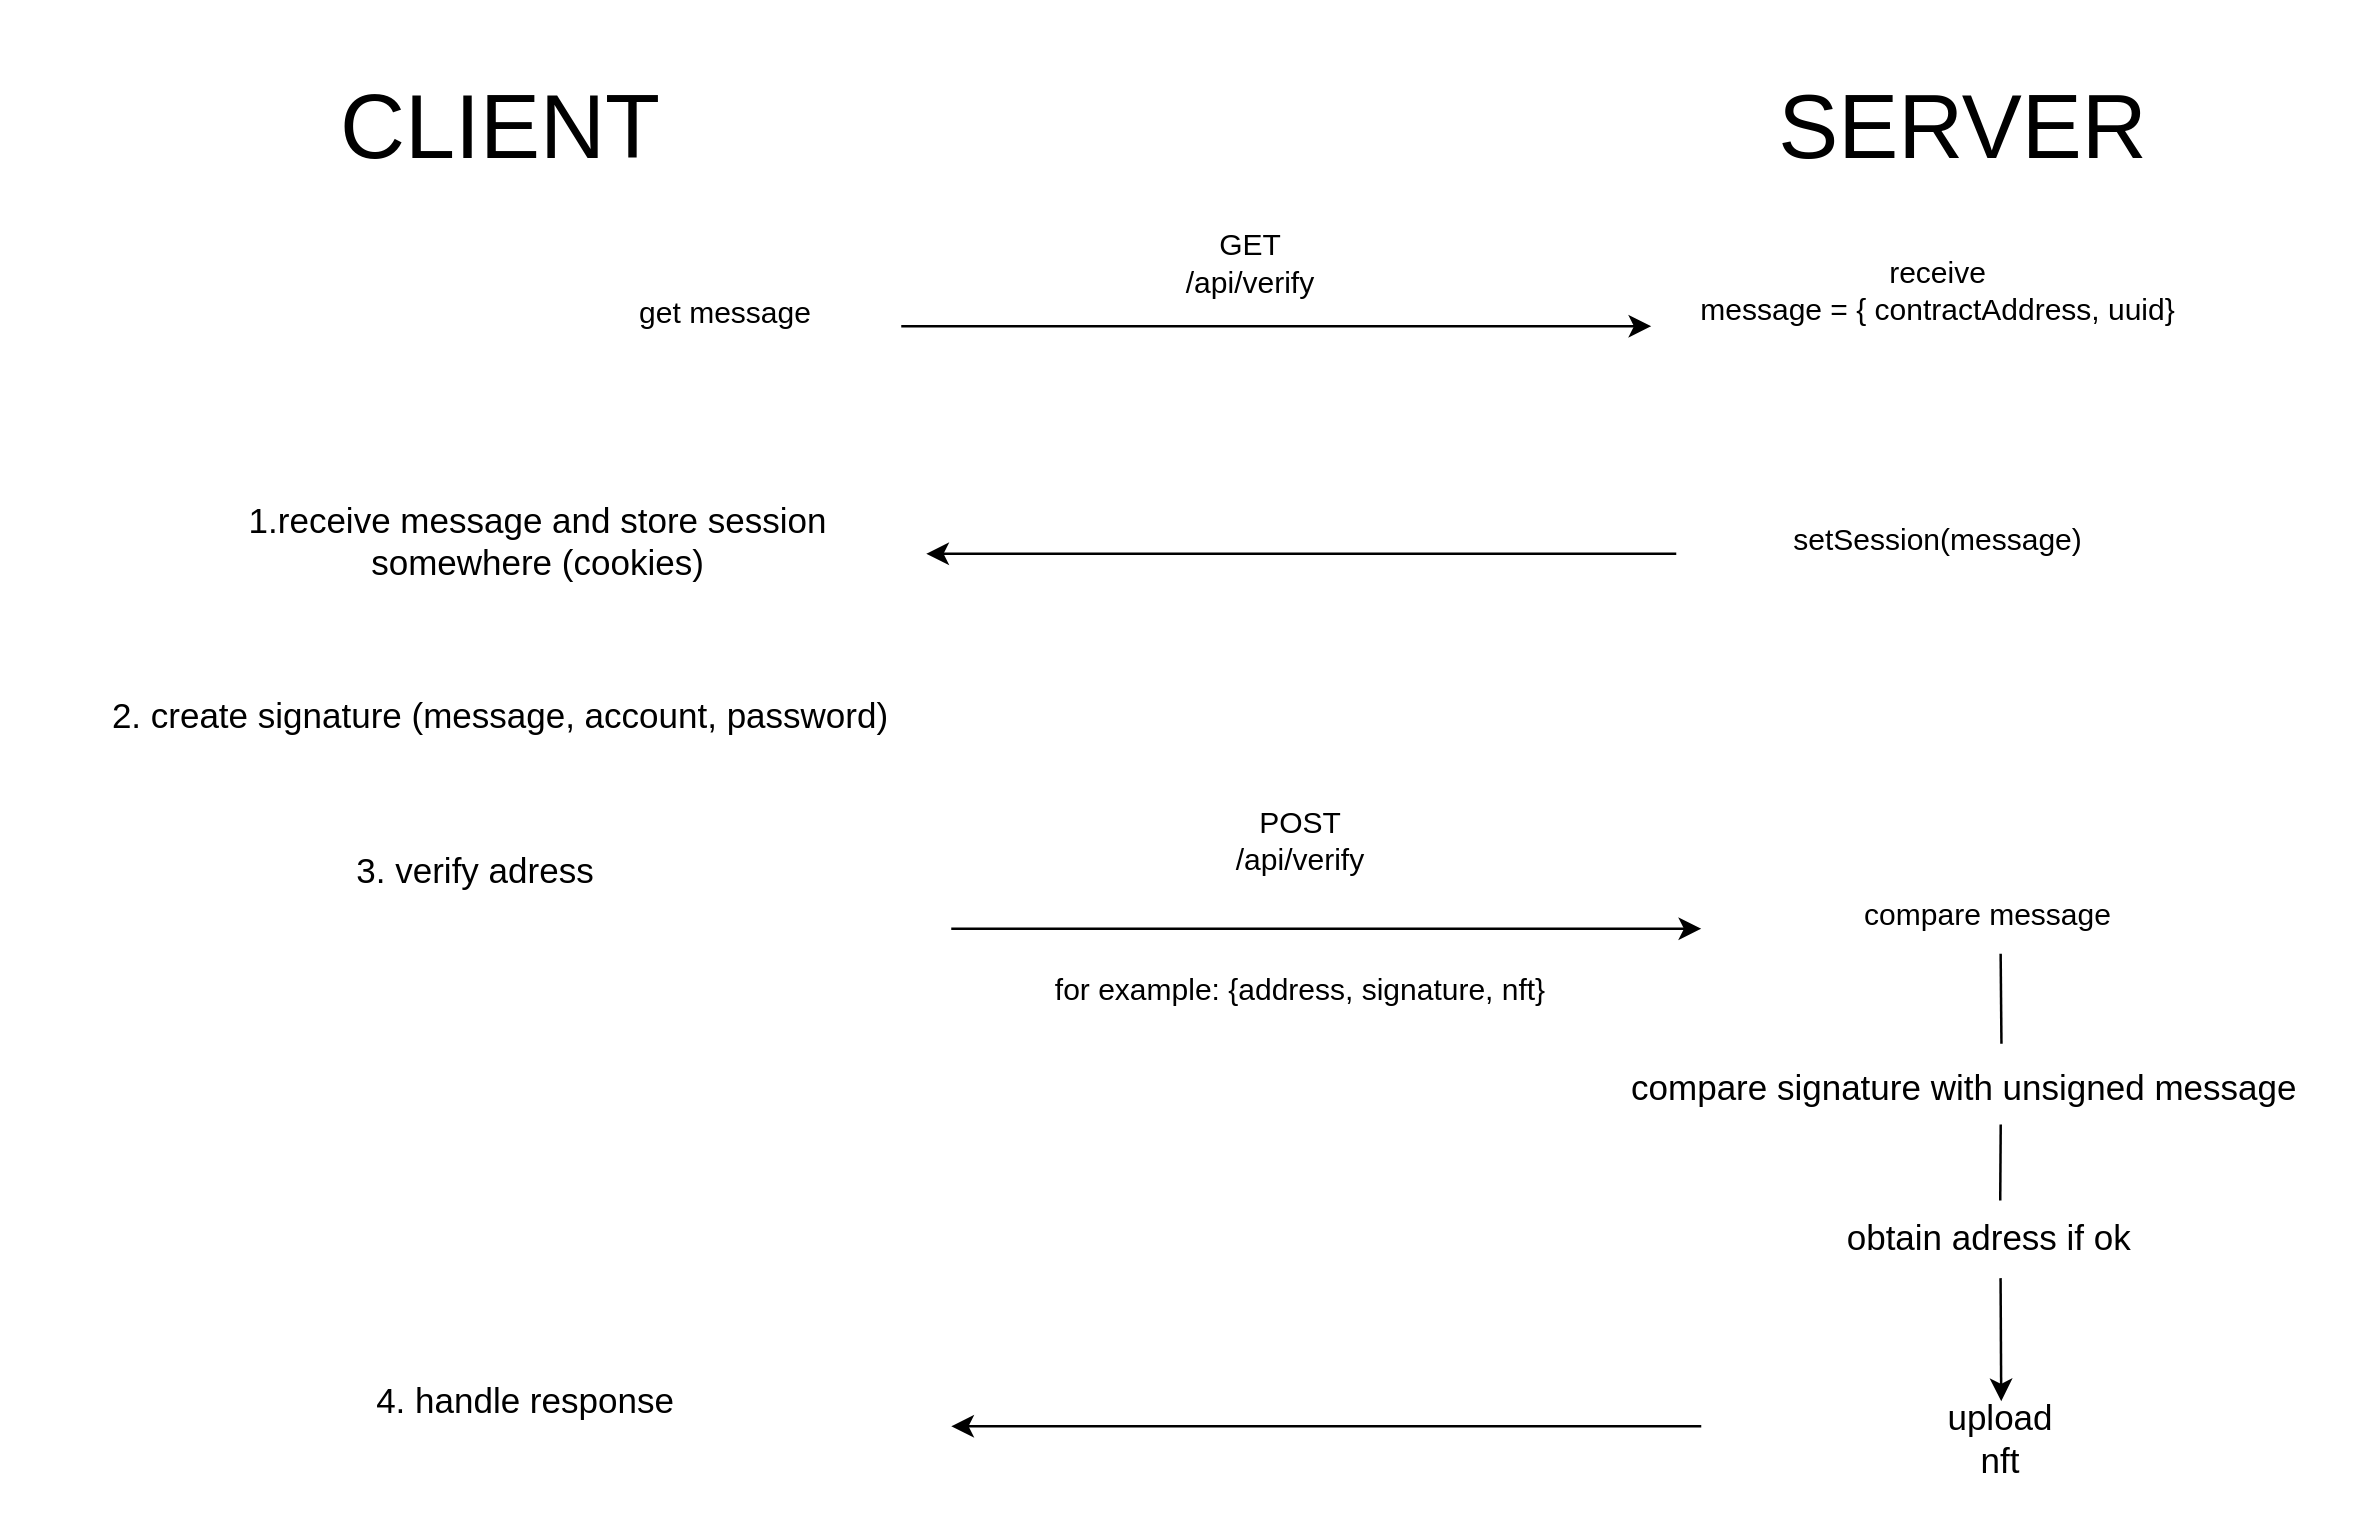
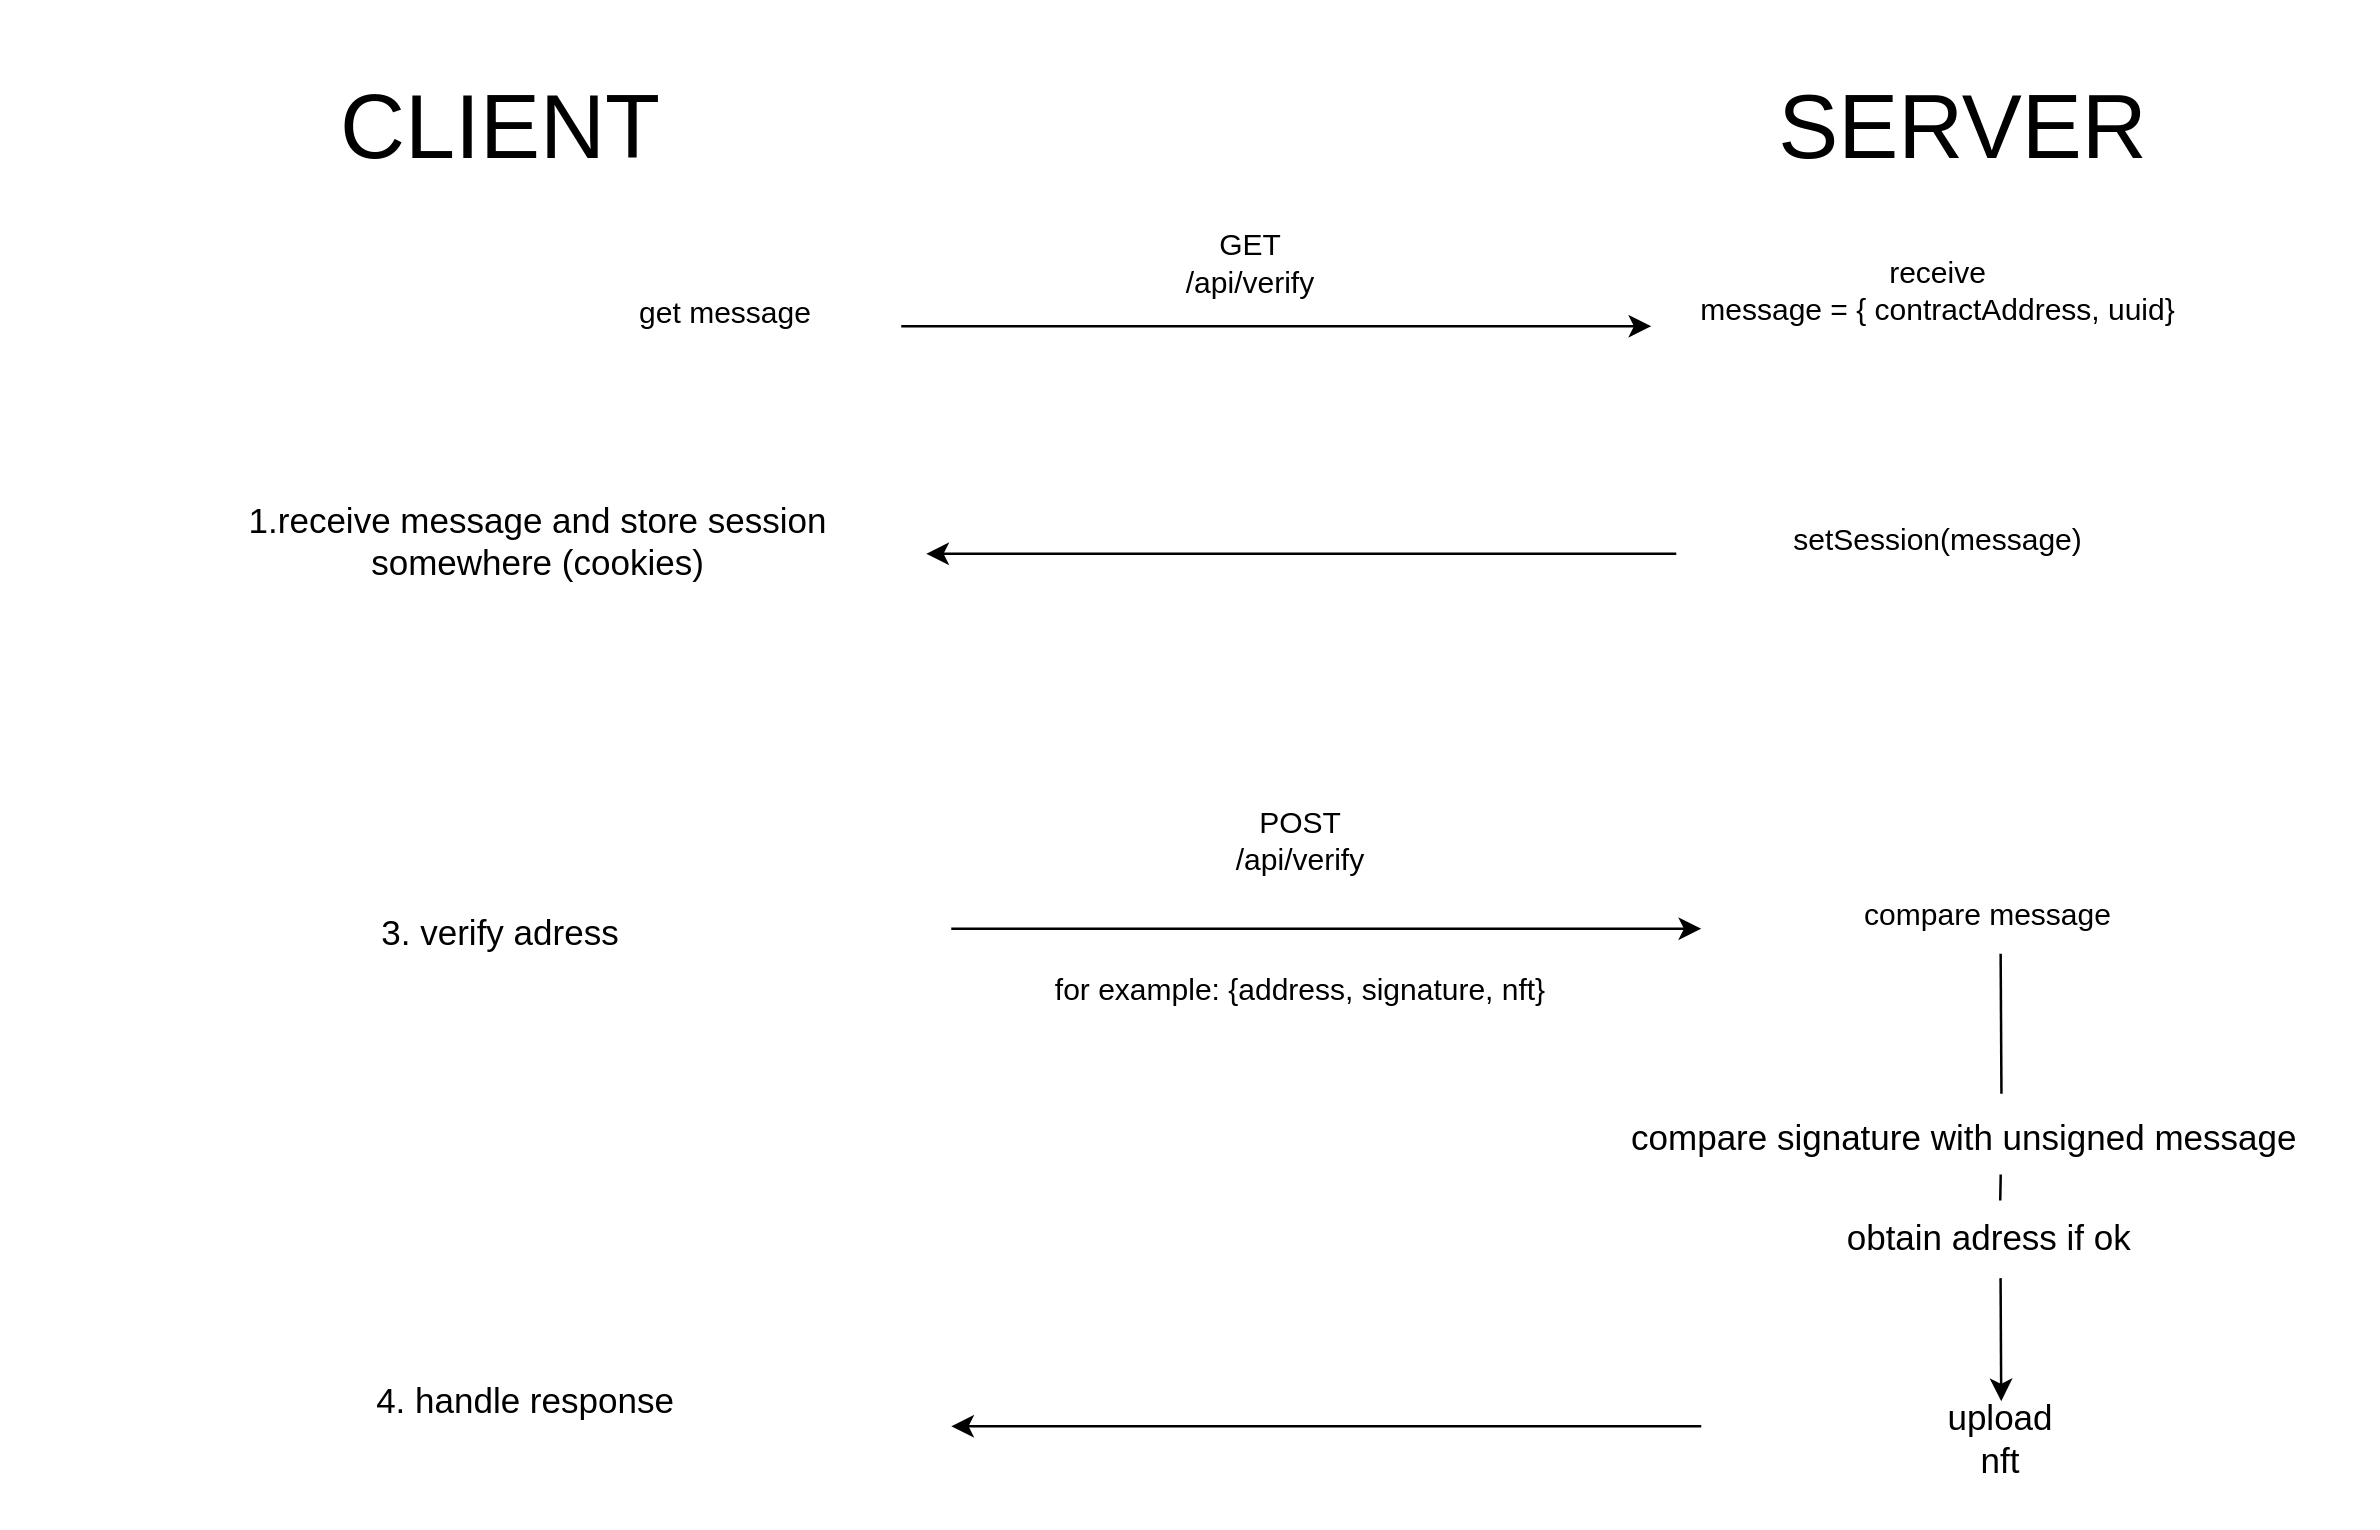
(501, 716) -> none
(476, 851) -> (501, 914)
(1964, 1089) -> (1964, 1139)
